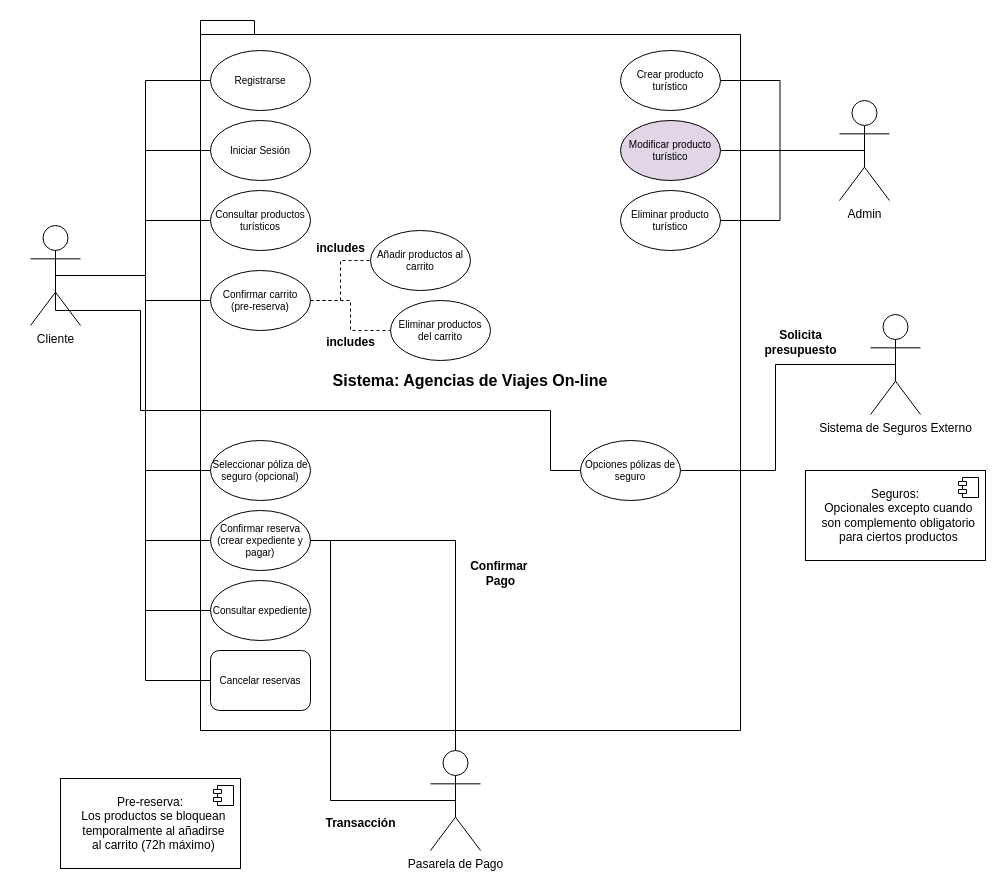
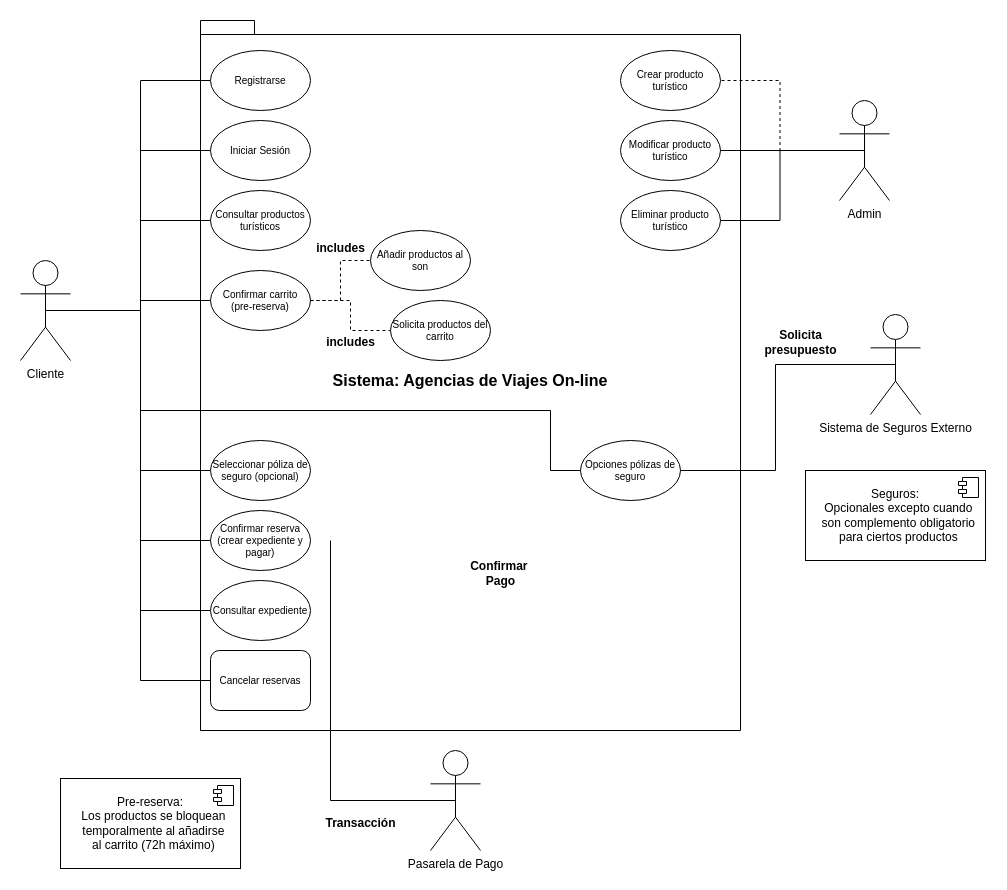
(780, 86) -> (780, 86)
(671, 151) -> (671, 151)
(421, 261) -> (421, 261)
(56, 276) -> (46, 311)
(441, 331) -> (441, 331)
(456, 573) -> none
